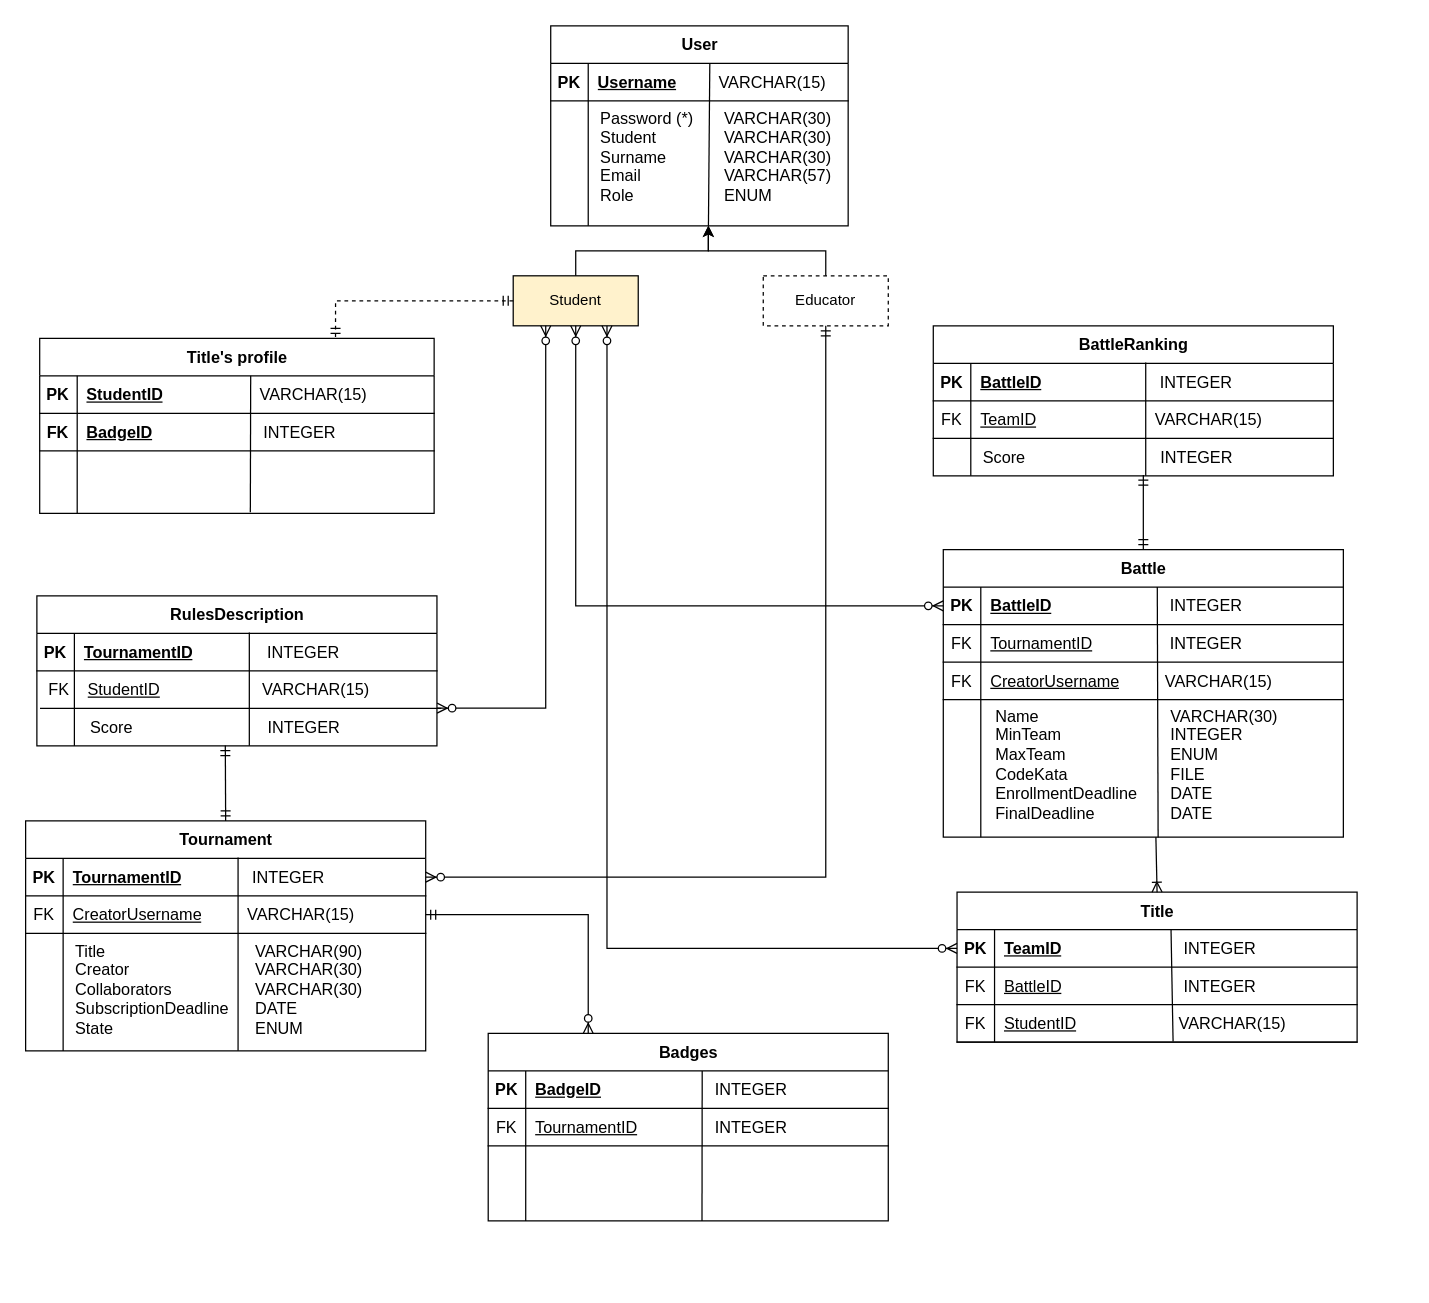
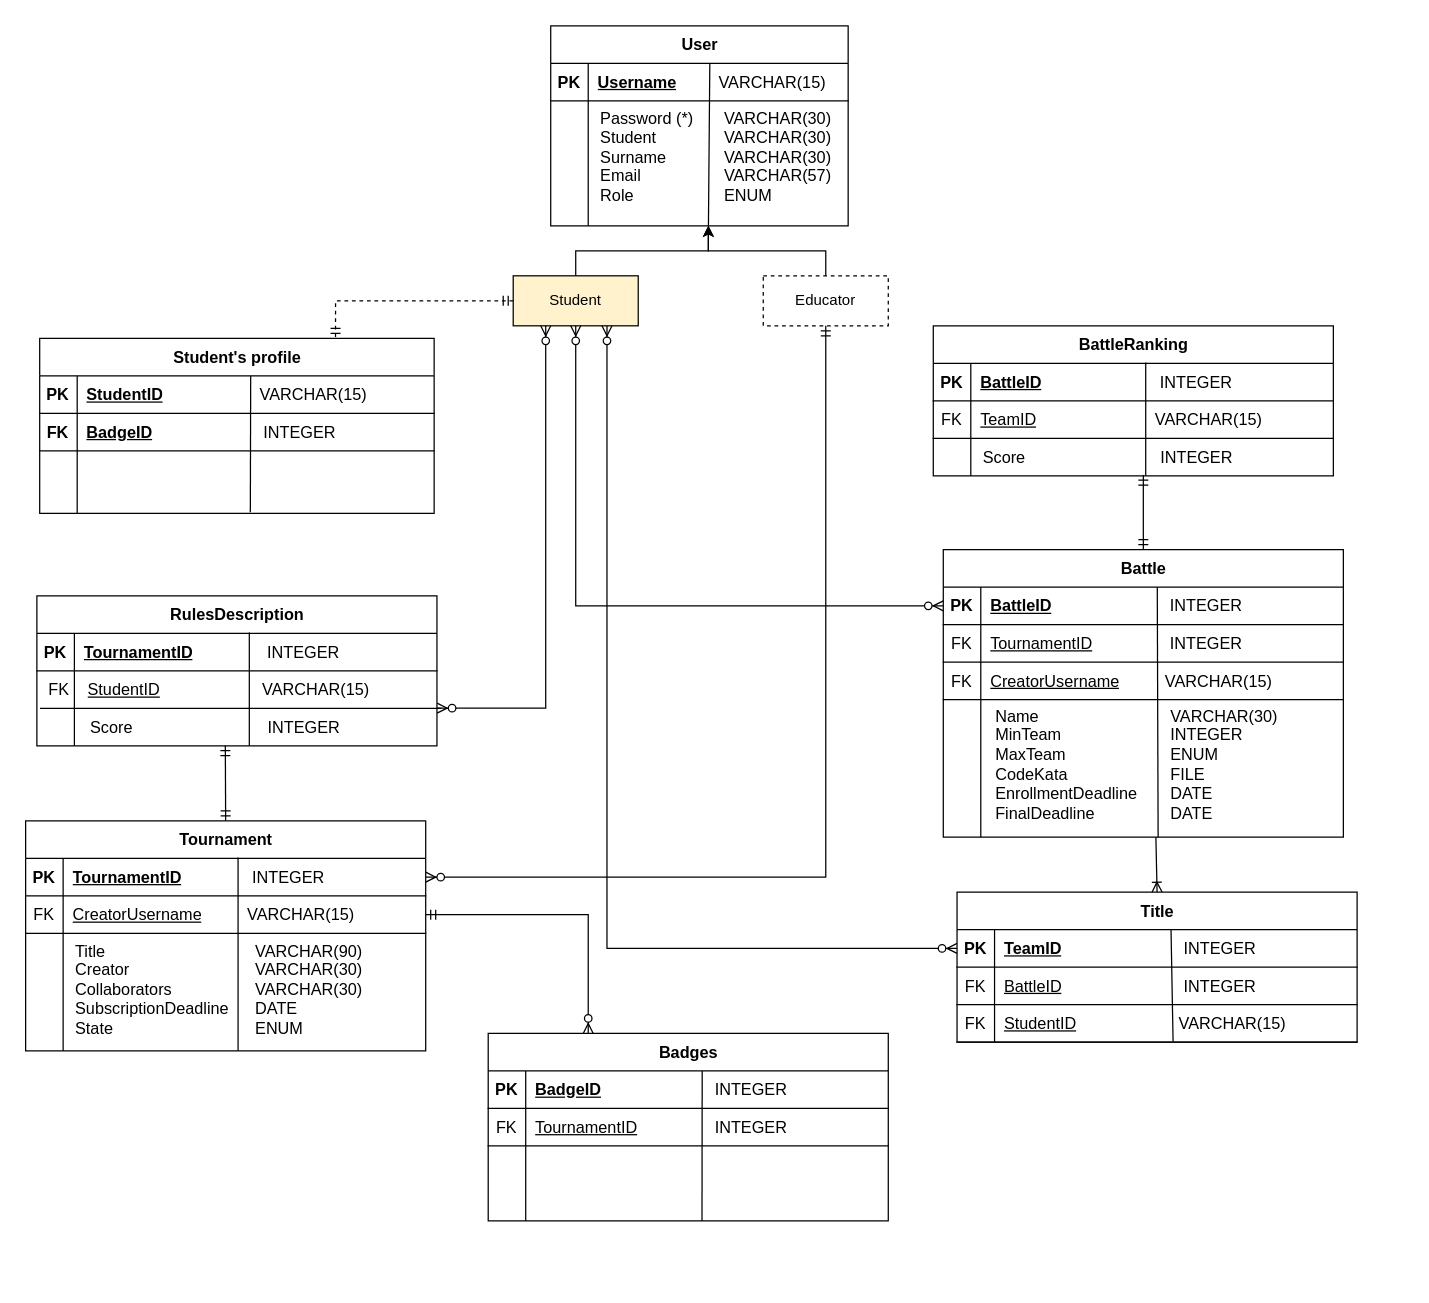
(238, 357) -> (238, 357)
